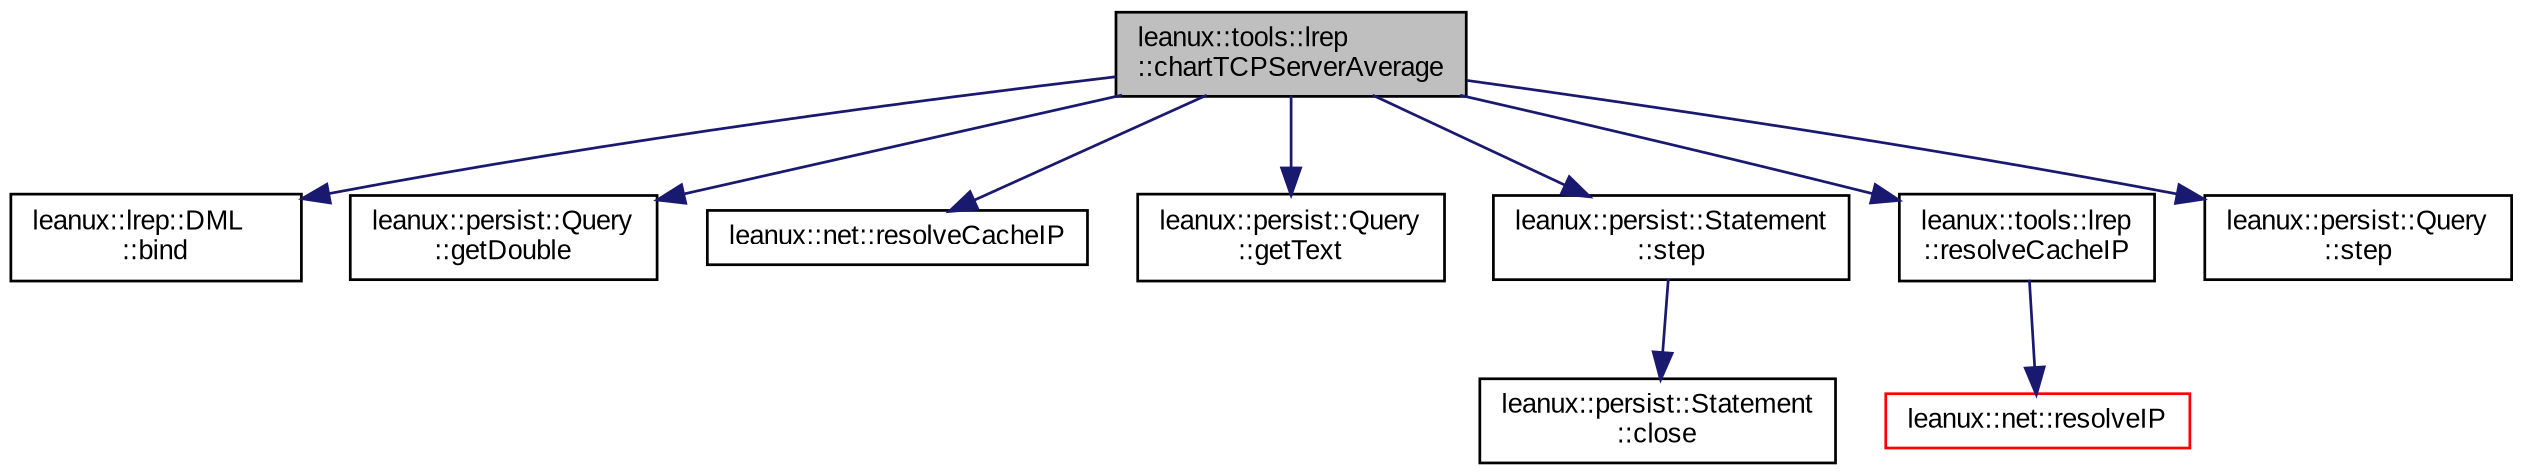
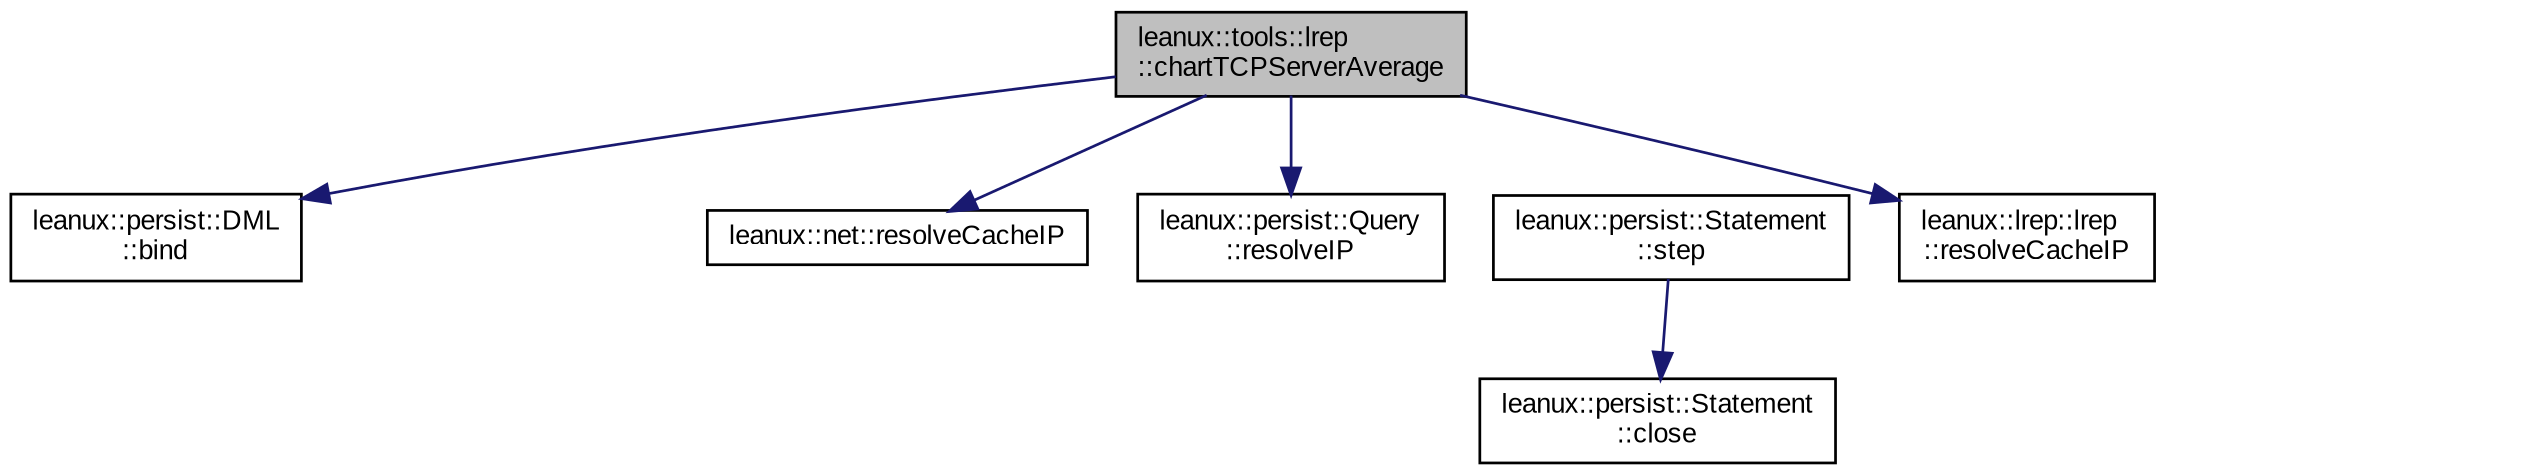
(1469, 140) -> none
(156, 238) -> (156, 238)
(504, 238) -> none
(1291, 238) -> (1291, 238)
(2027, 238) -> (2027, 238)
(2358, 238) -> none
(2038, 421) -> none
